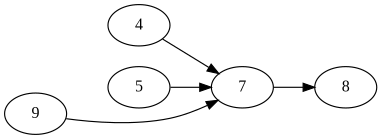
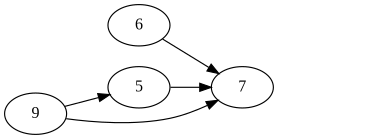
(139, 25) -> (139, 25)
(346, 87) -> none
none -> (82, 102)
